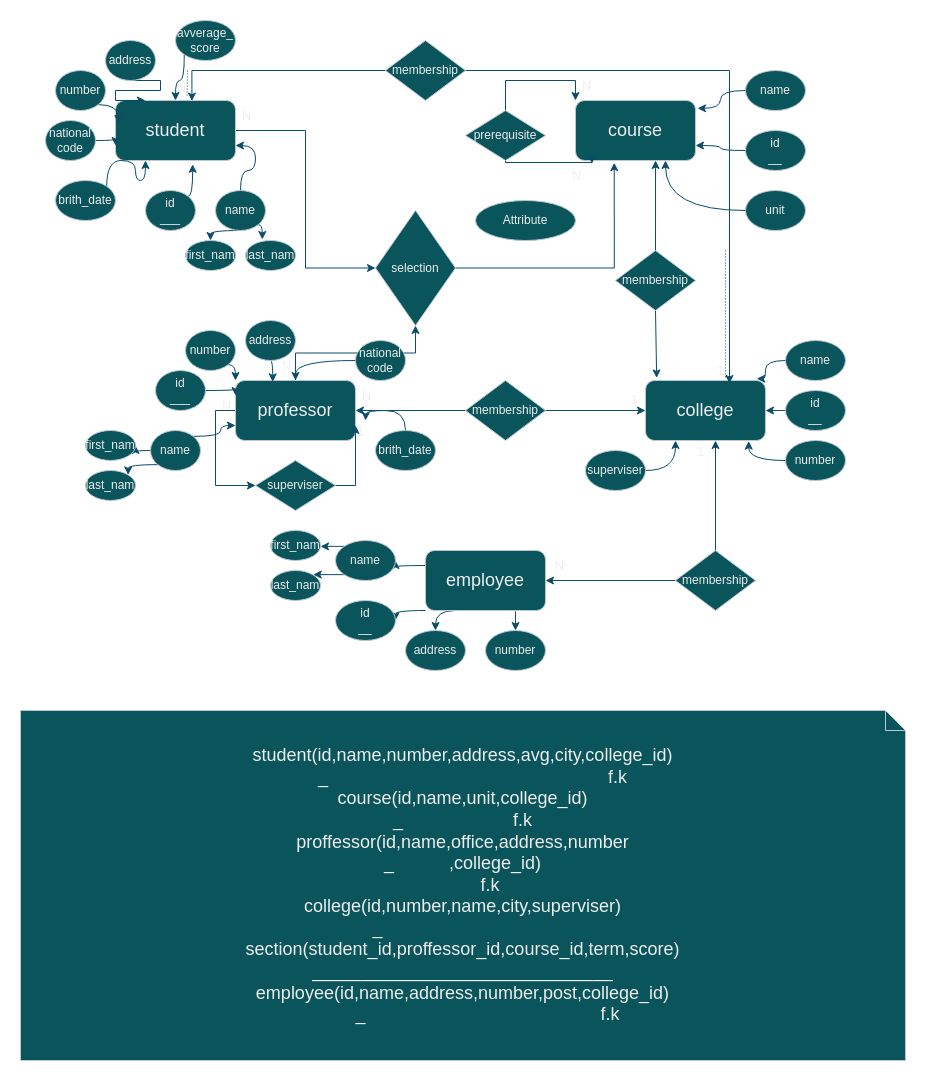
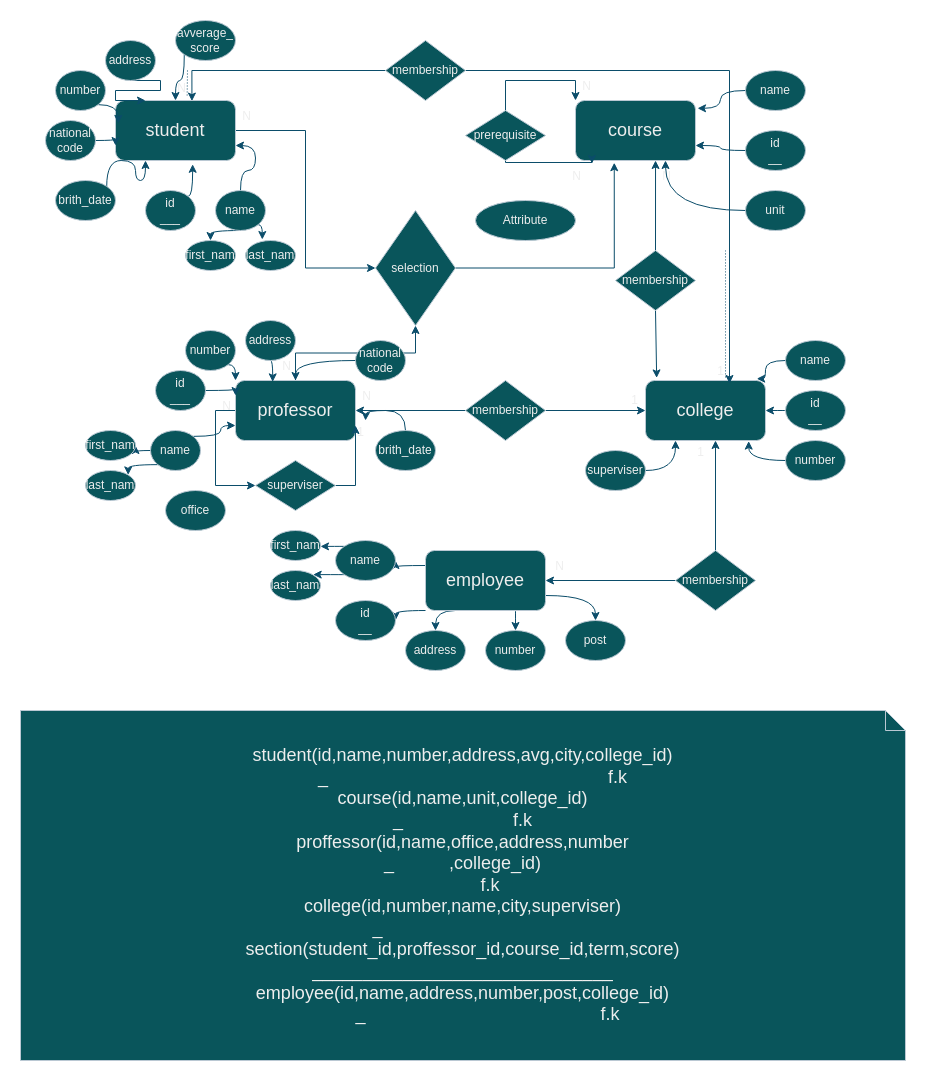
none -> (196, 511)
none -> (573, 598)
none -> (596, 641)
